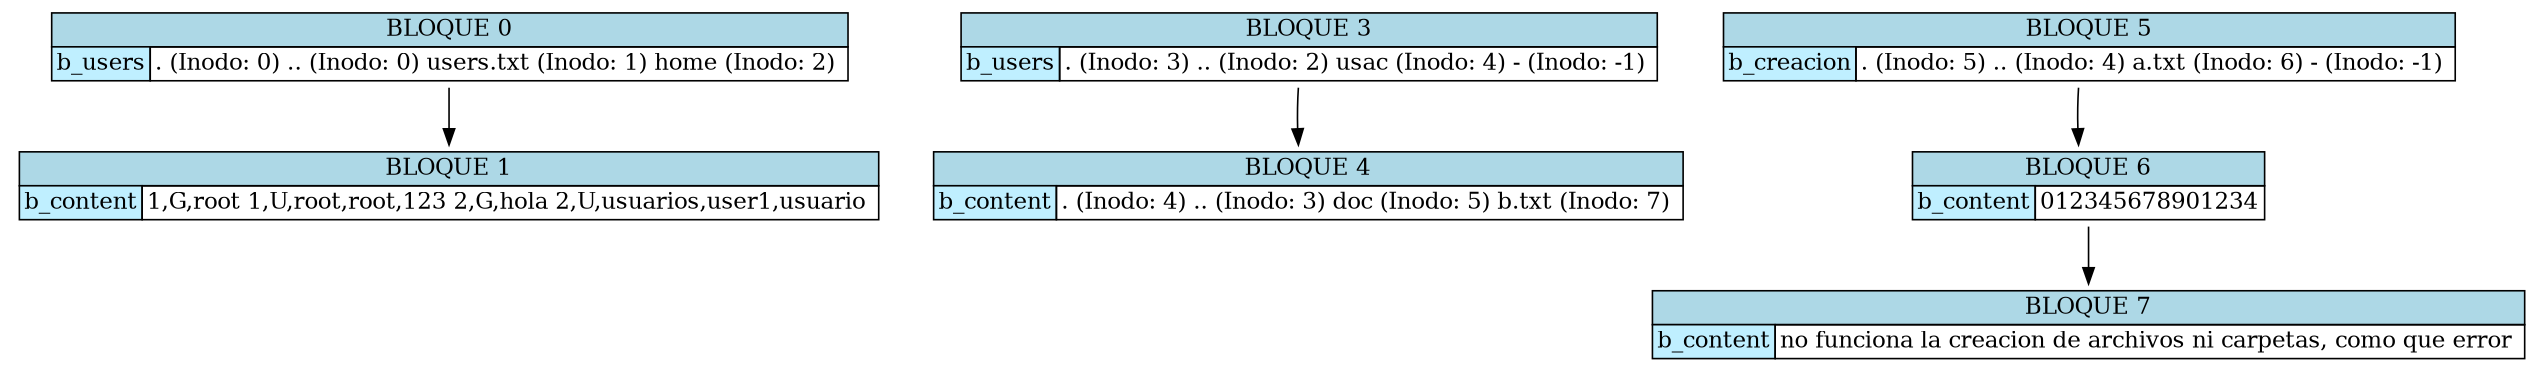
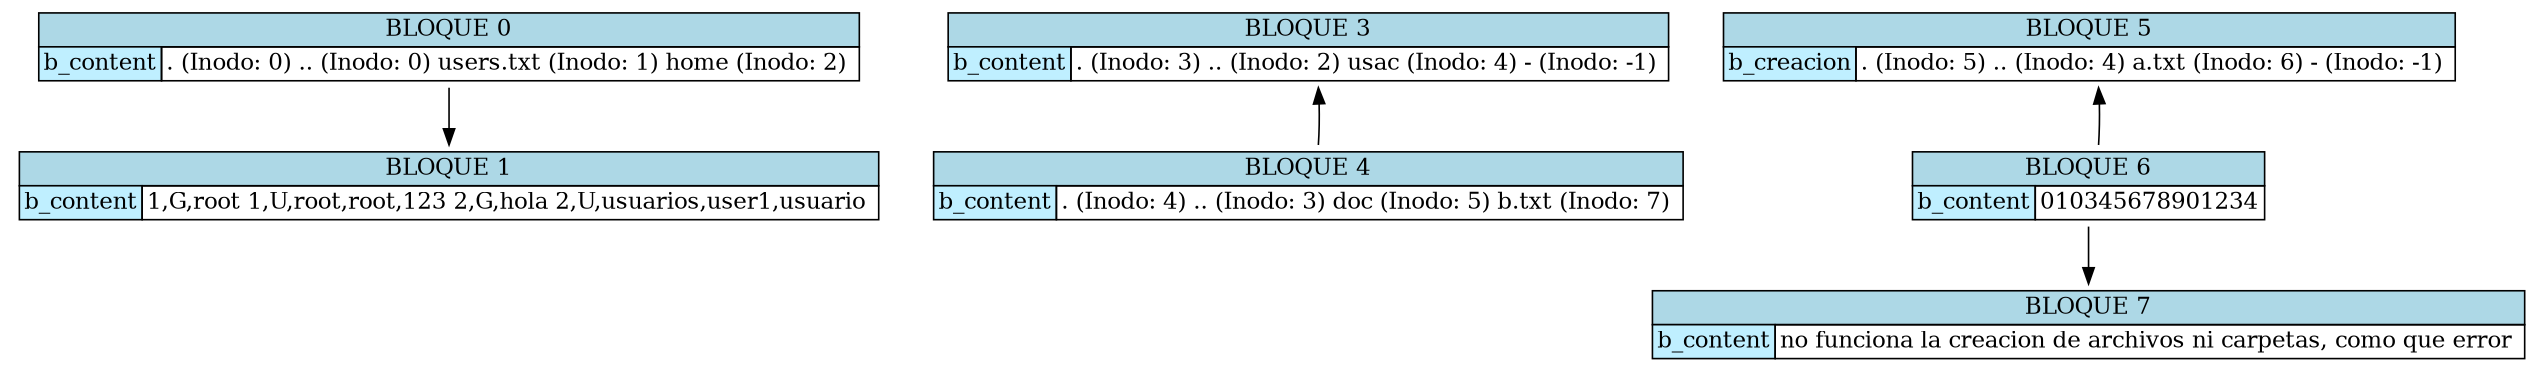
(101, 63) -> (100, 63)
(1010, 63) -> (1010, 63)
(1298, 108) -> (1319, 124)
(2078, 108) -> (2099, 124)
(2150, 202) -> (2150, 202)
